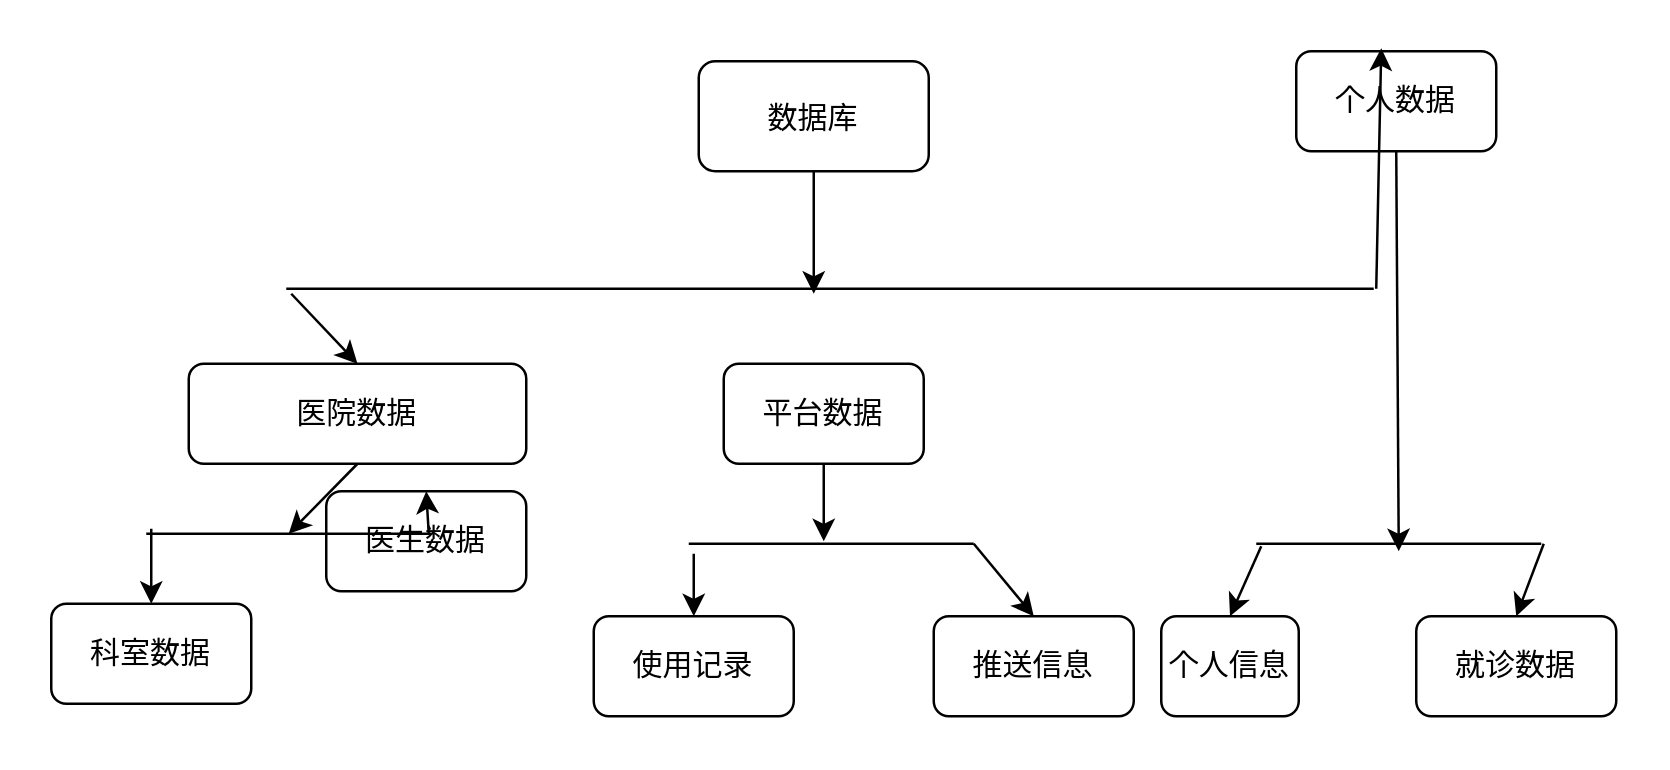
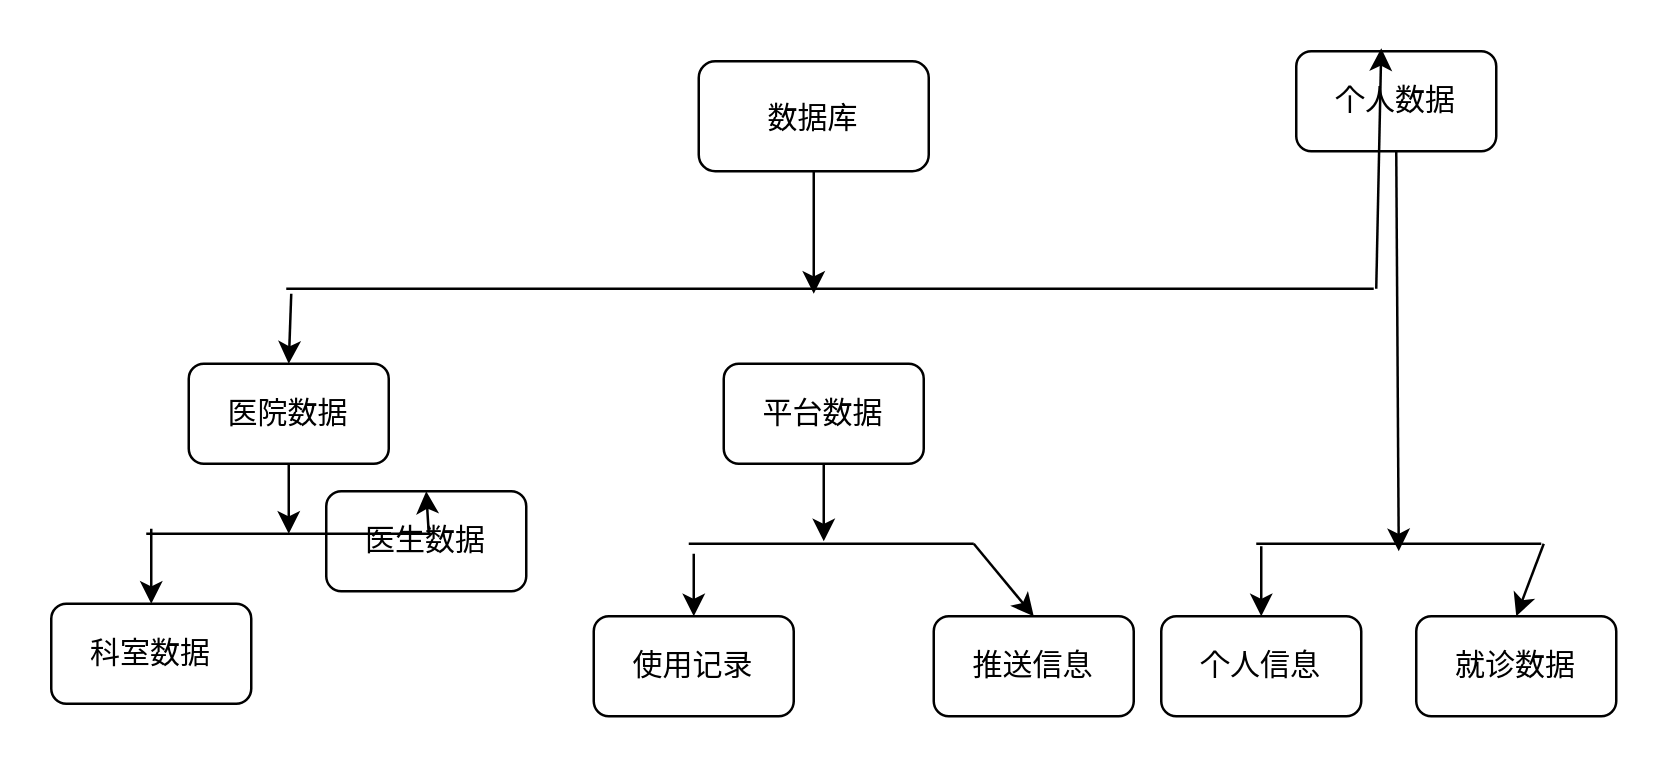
(358, 414) -> (289, 414)
(1230, 666) -> (1261, 666)
